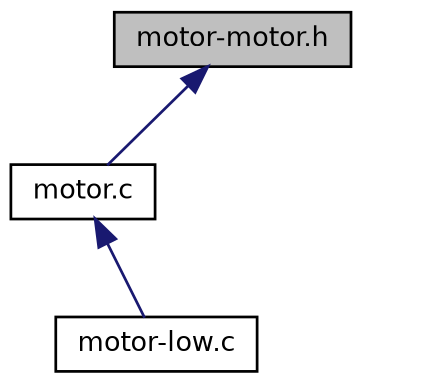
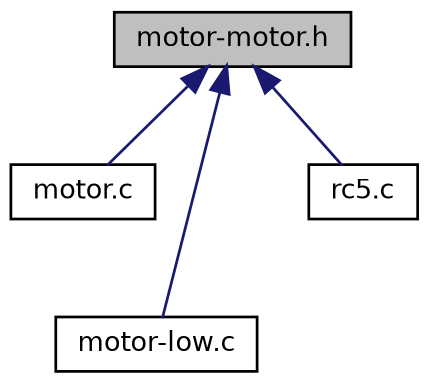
none -> (363, 192)
(126, 281) -> (191, 205)
